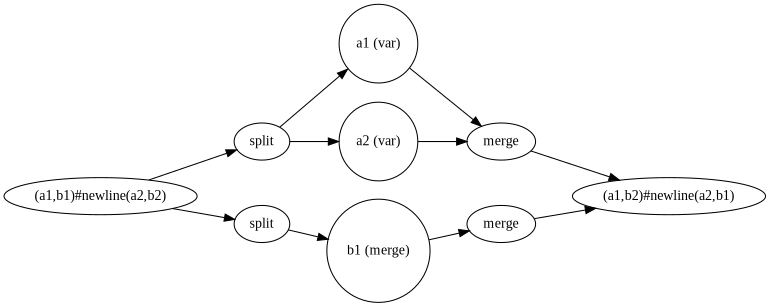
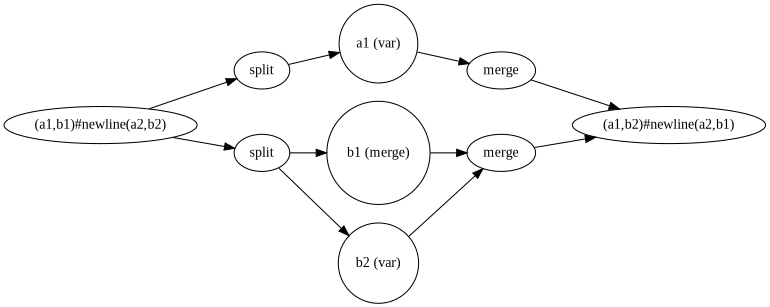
(378, 142) -> none
none -> (378, 263)
